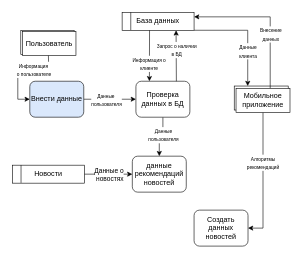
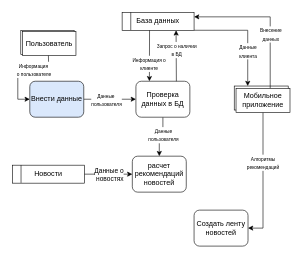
(159, 174) -> (159, 174)
(221, 228) -> (221, 228)
